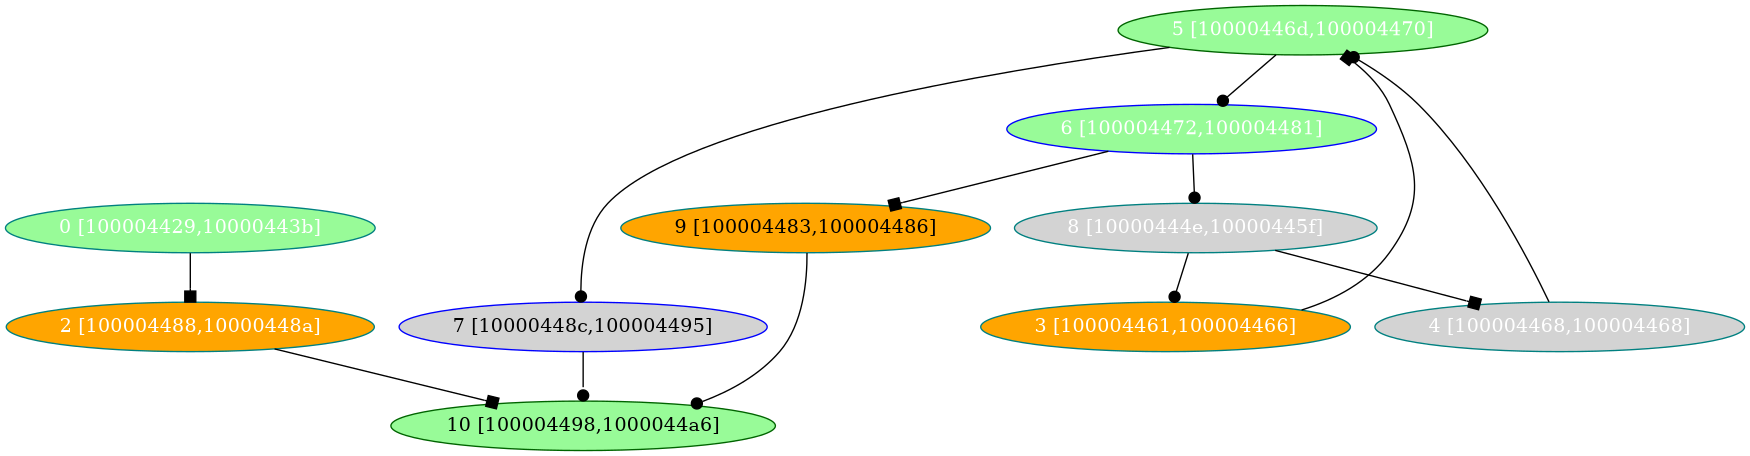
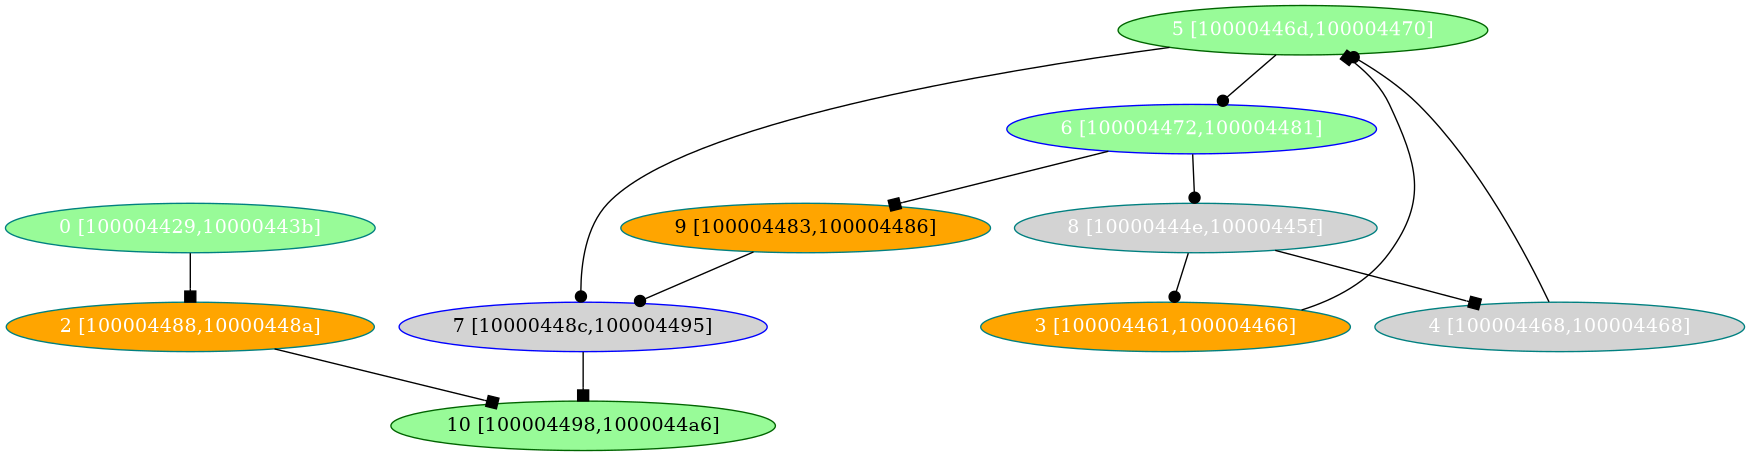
(783, 347) -> (699, 275)
(583, 370) -> (583, 370)
